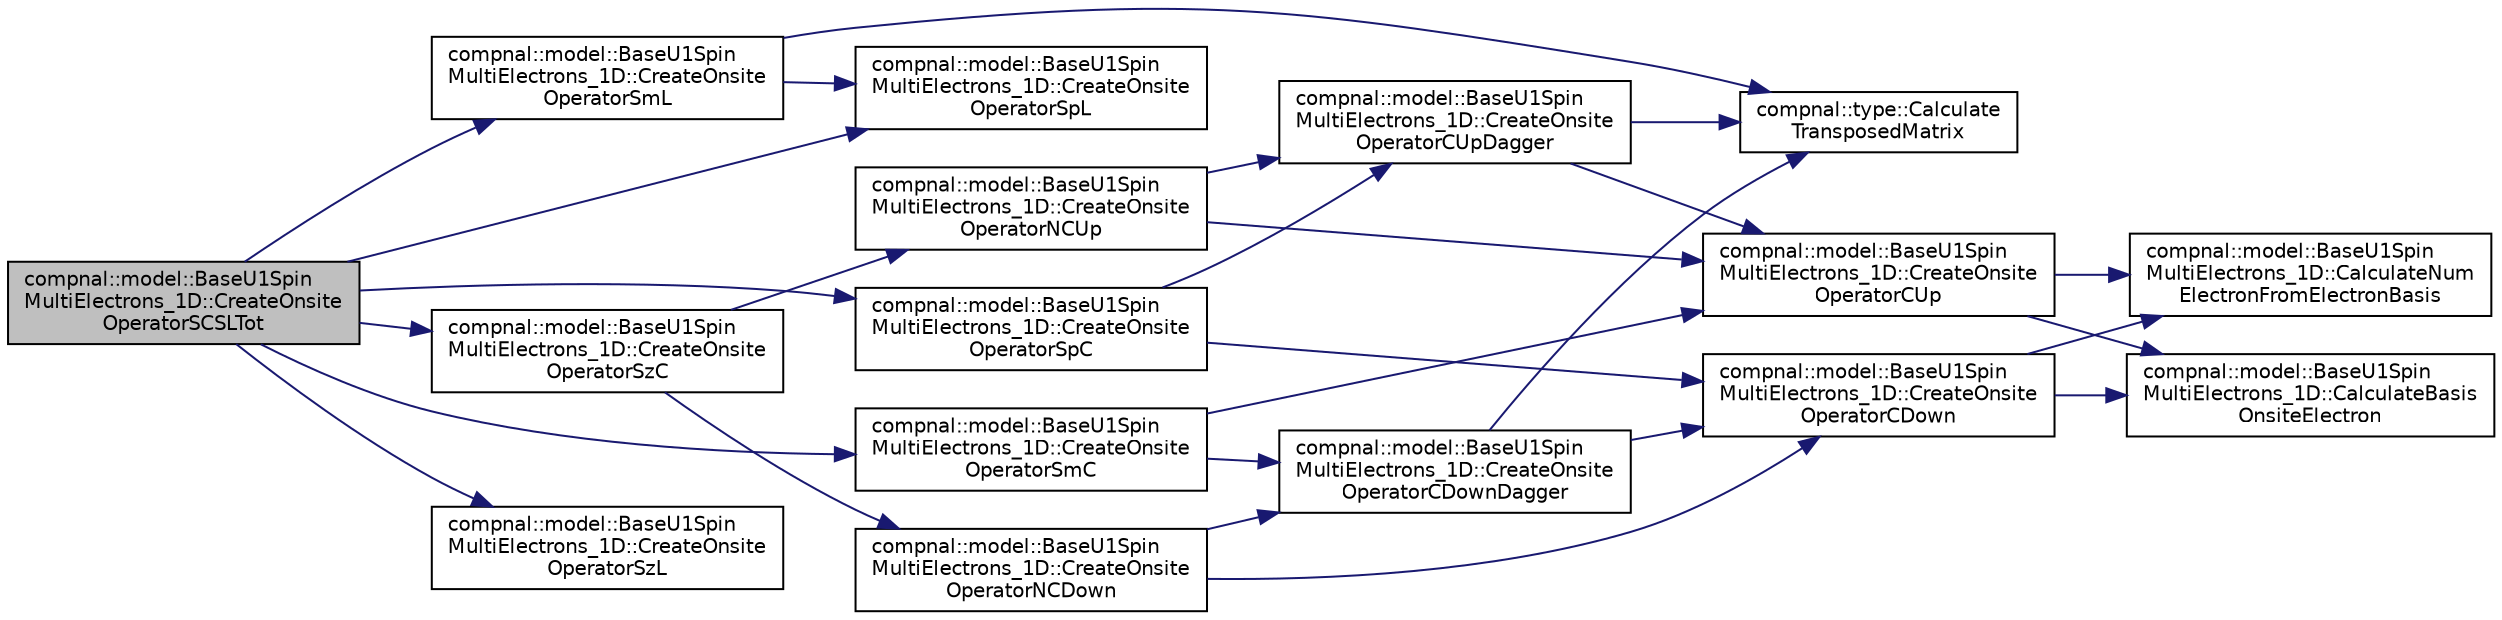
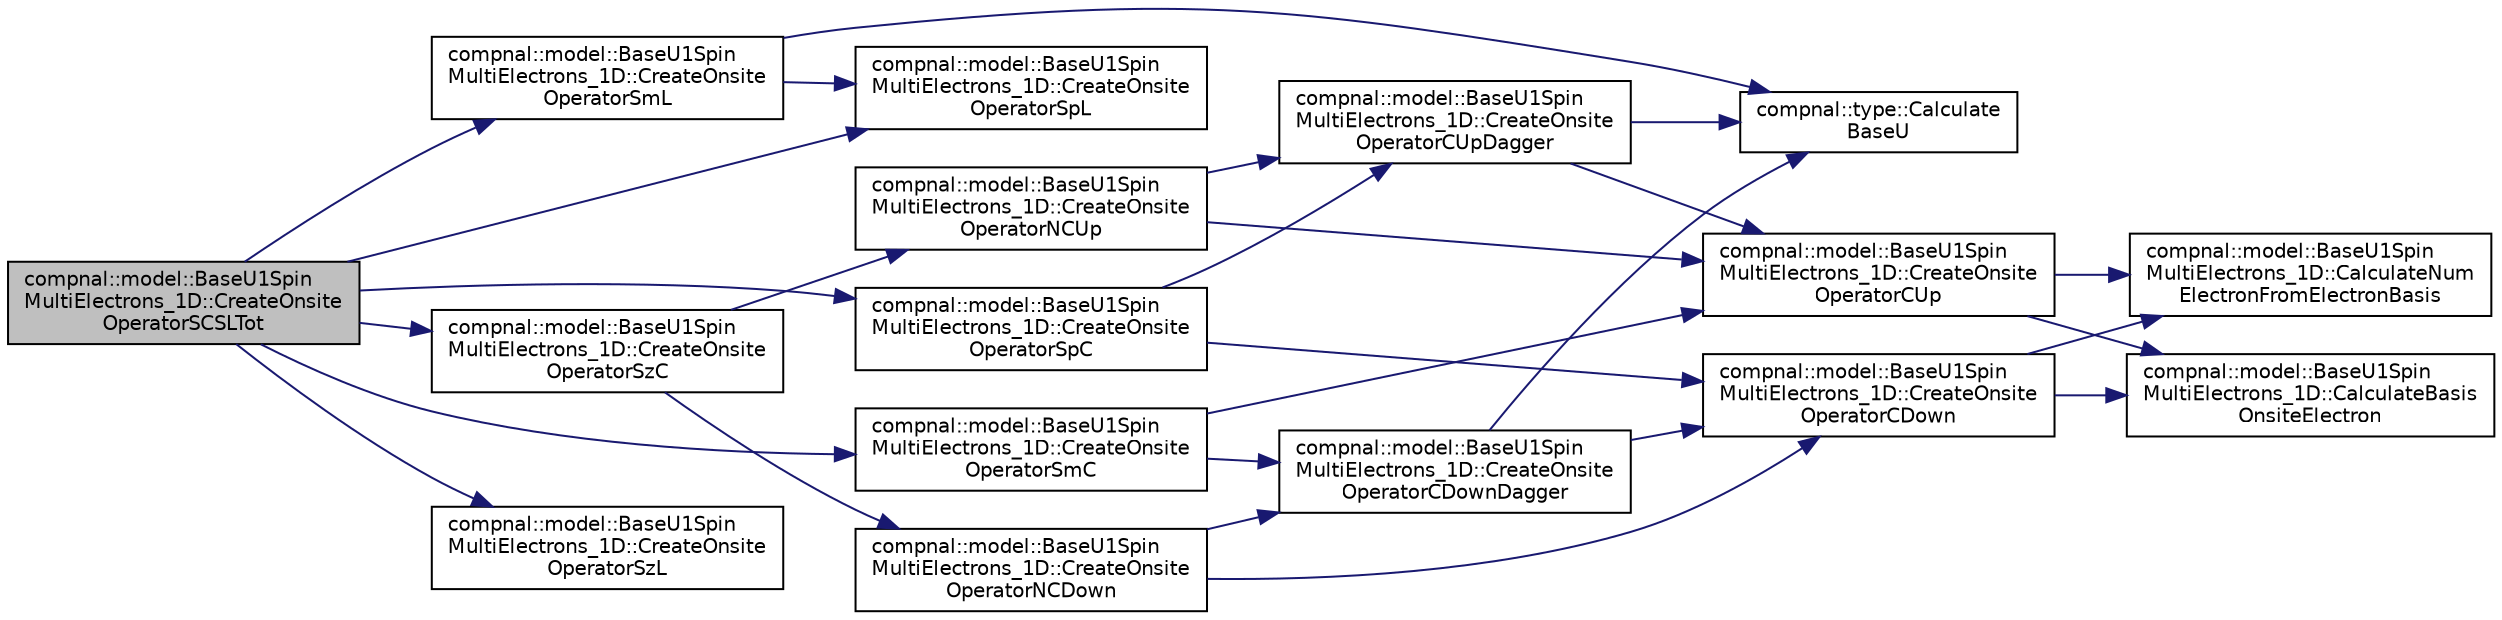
(1879, 122) -> (1879, 122)
